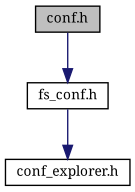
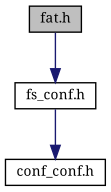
(68, 19) -> (55, 19)
(68, 172) -> (55, 172)
